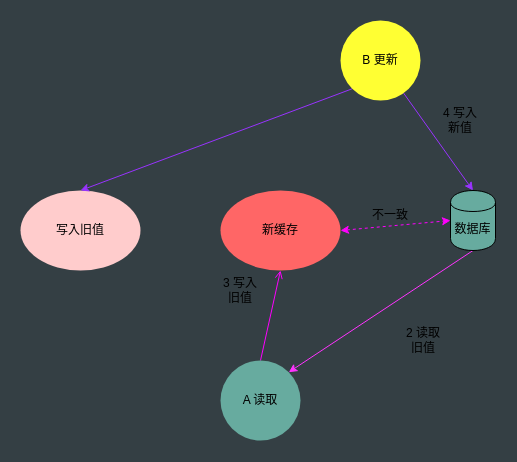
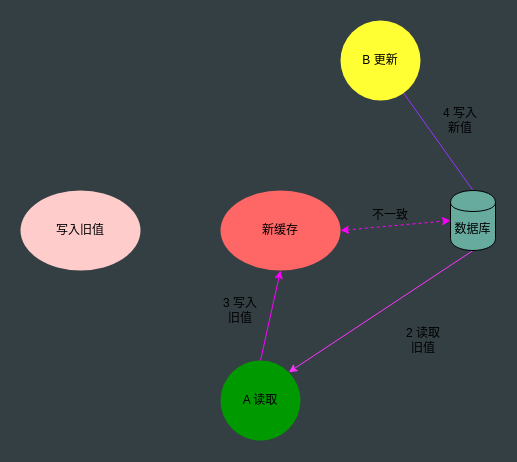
(220, 138) -> none
(468, 184) -> (470, 186)
(279, 276) -> (279, 278)
(241, 291) -> (241, 311)
(261, 401) -> (261, 401)
